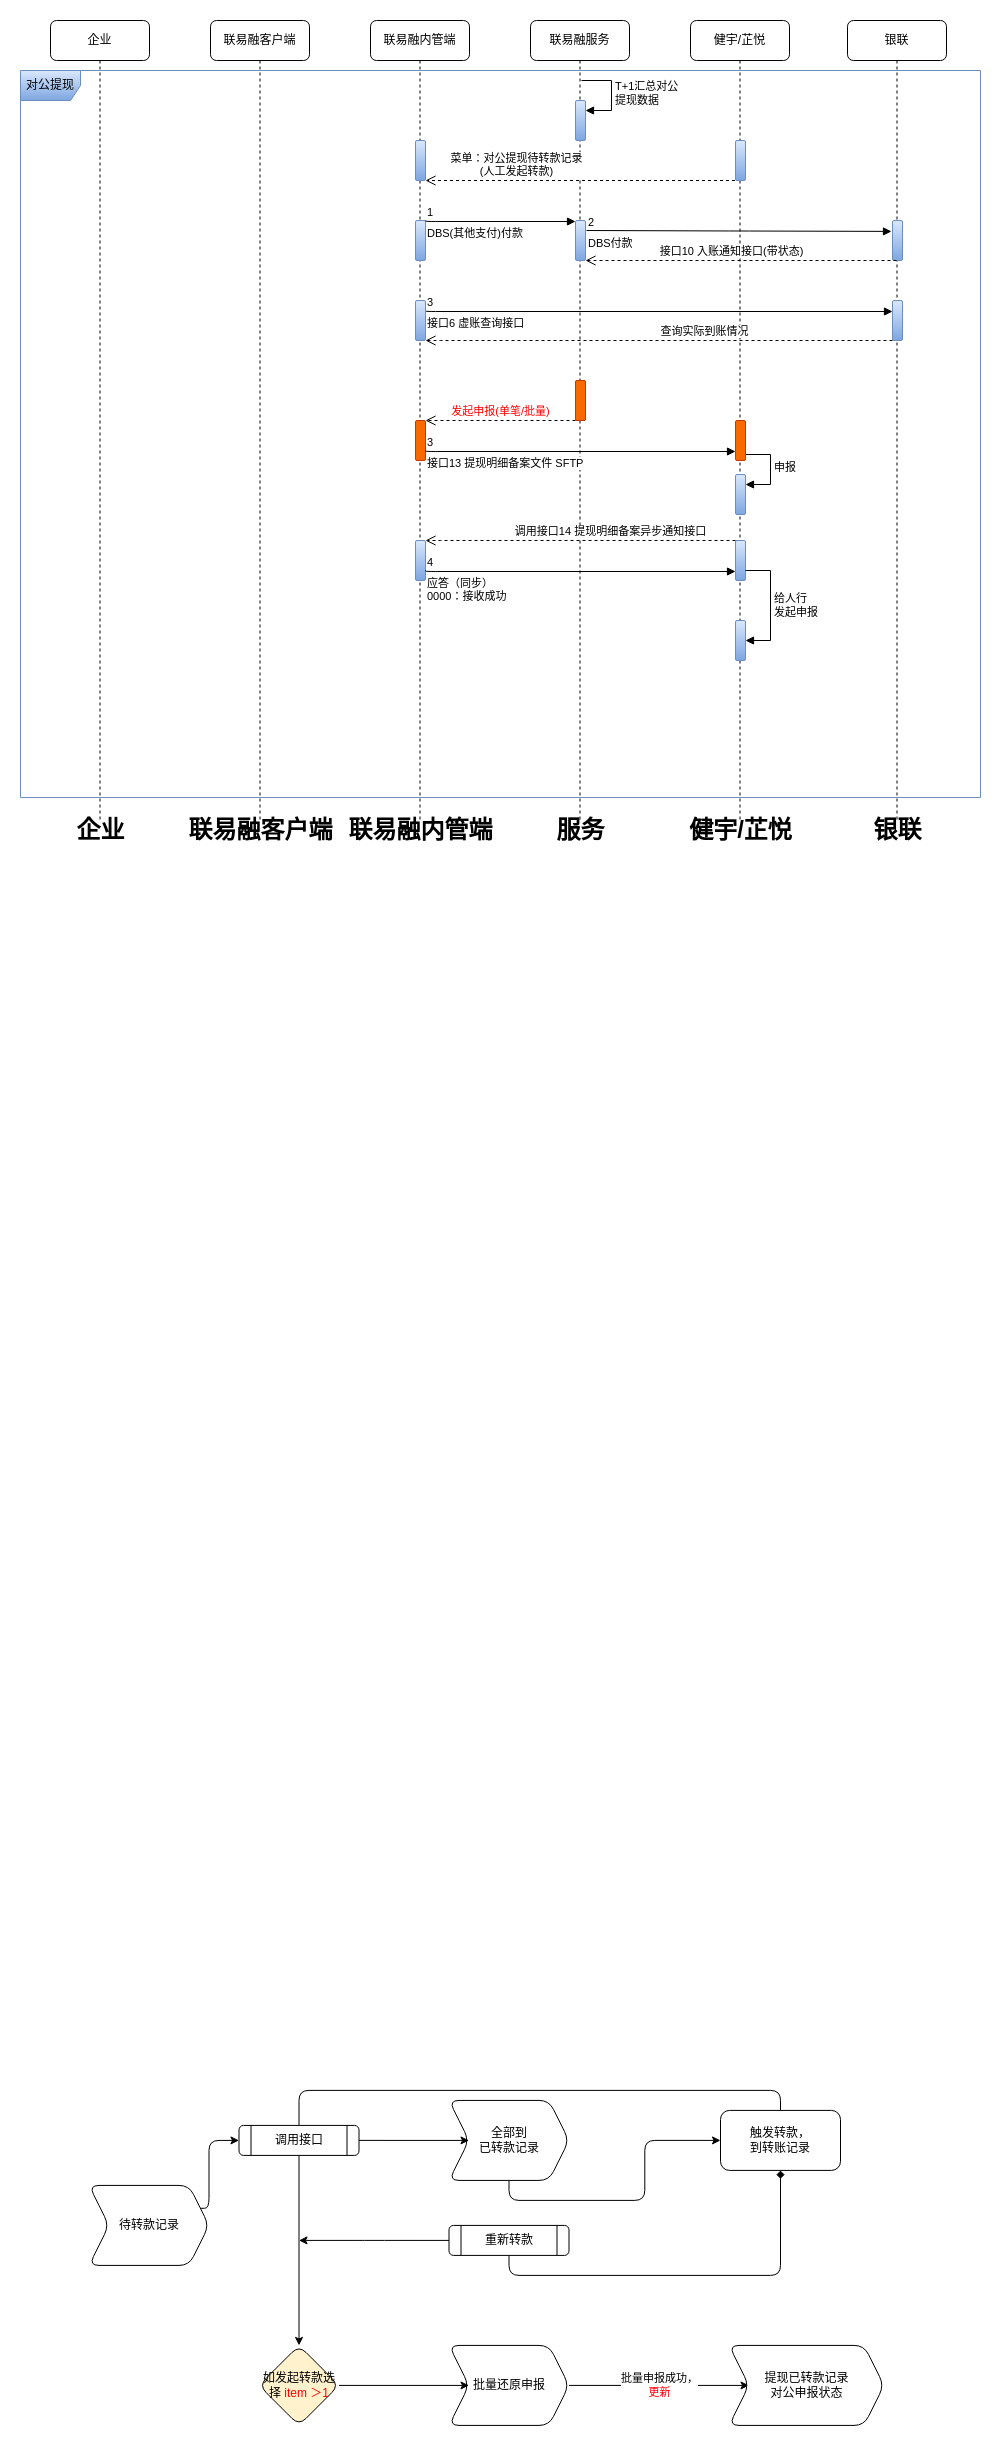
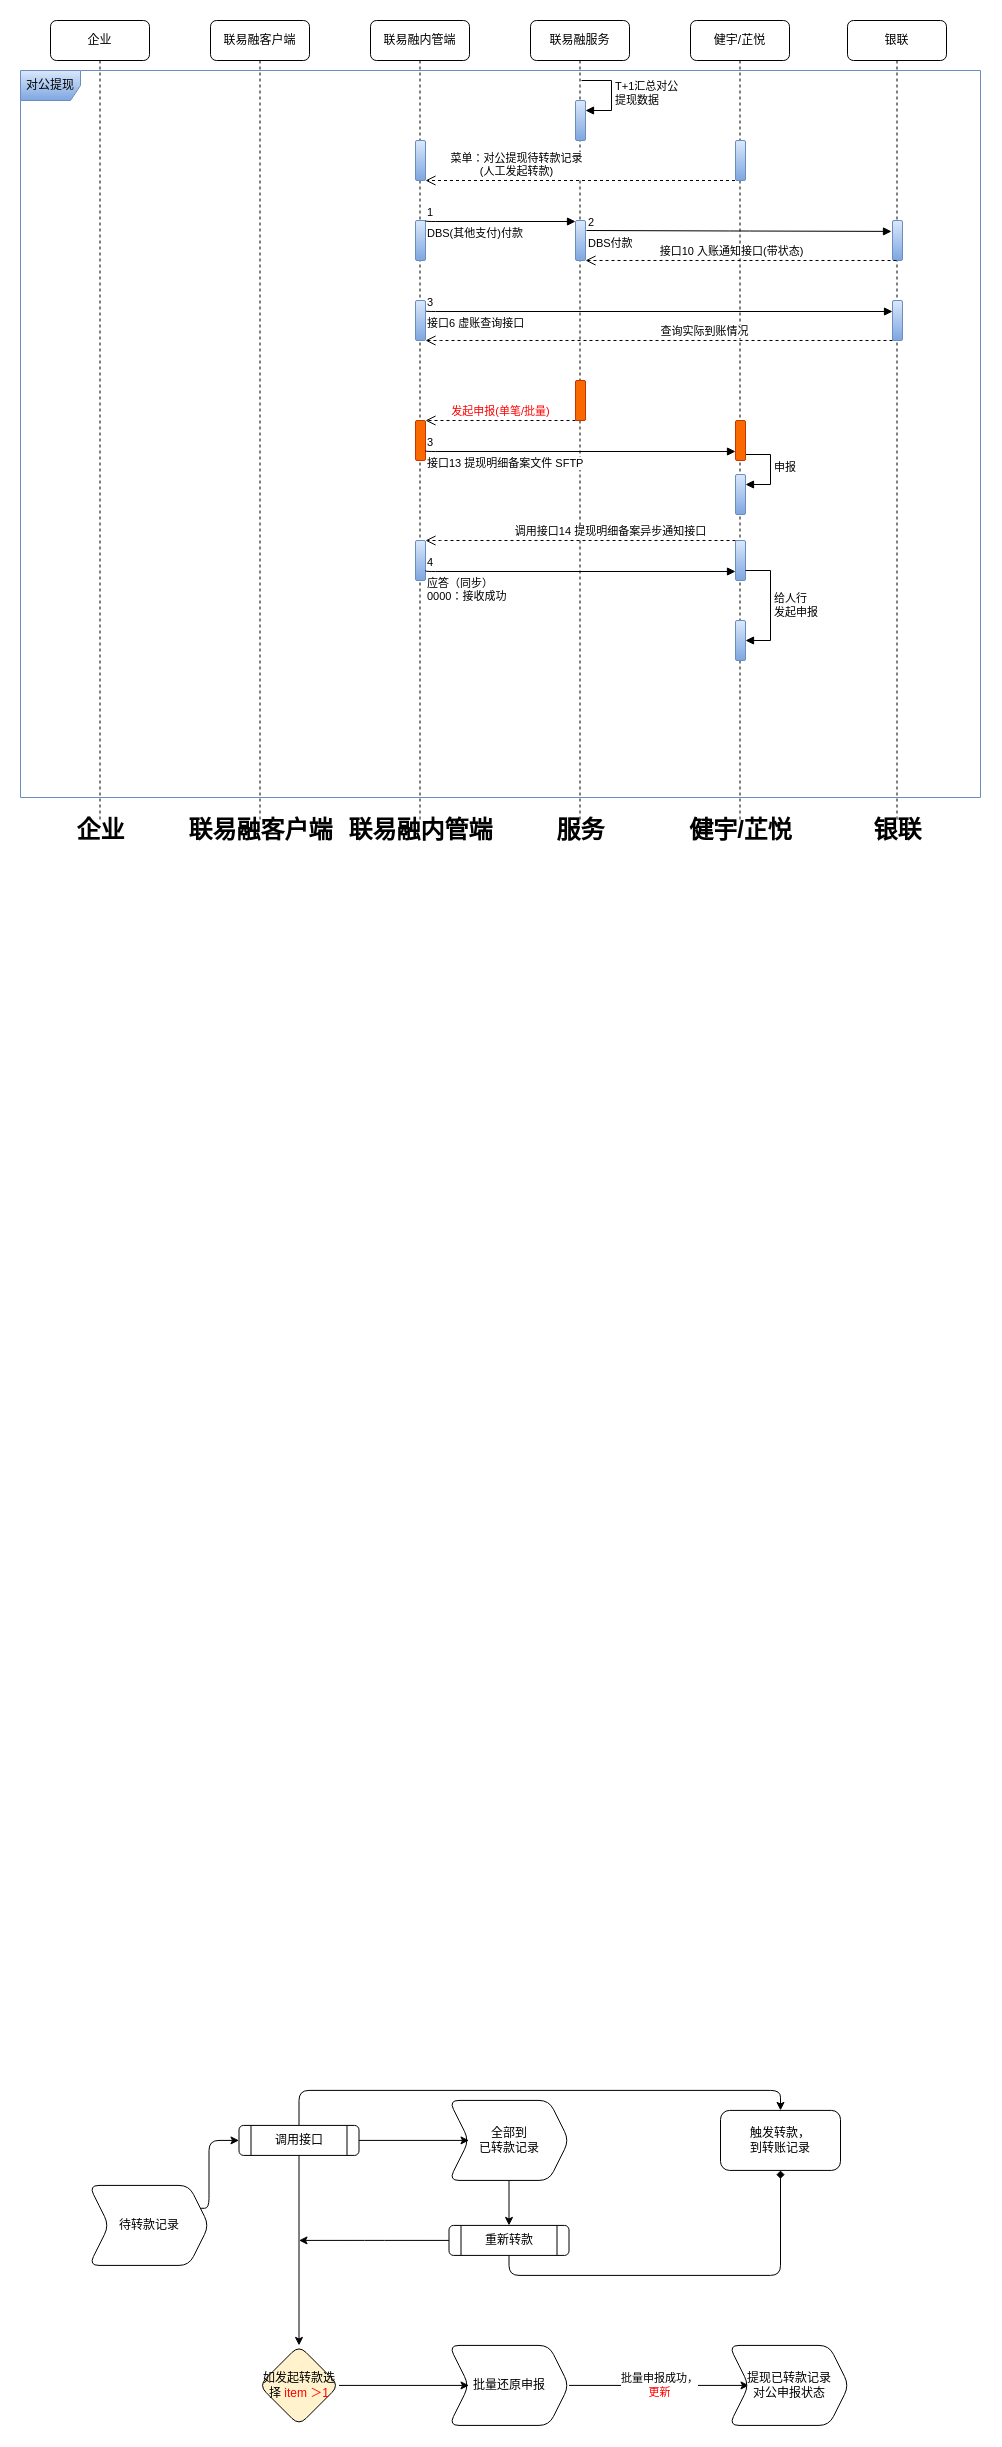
(781, 2101) -> (780, 2096)
(633, 2200) -> (509, 2206)
(807, 2385) -> (789, 2385)
